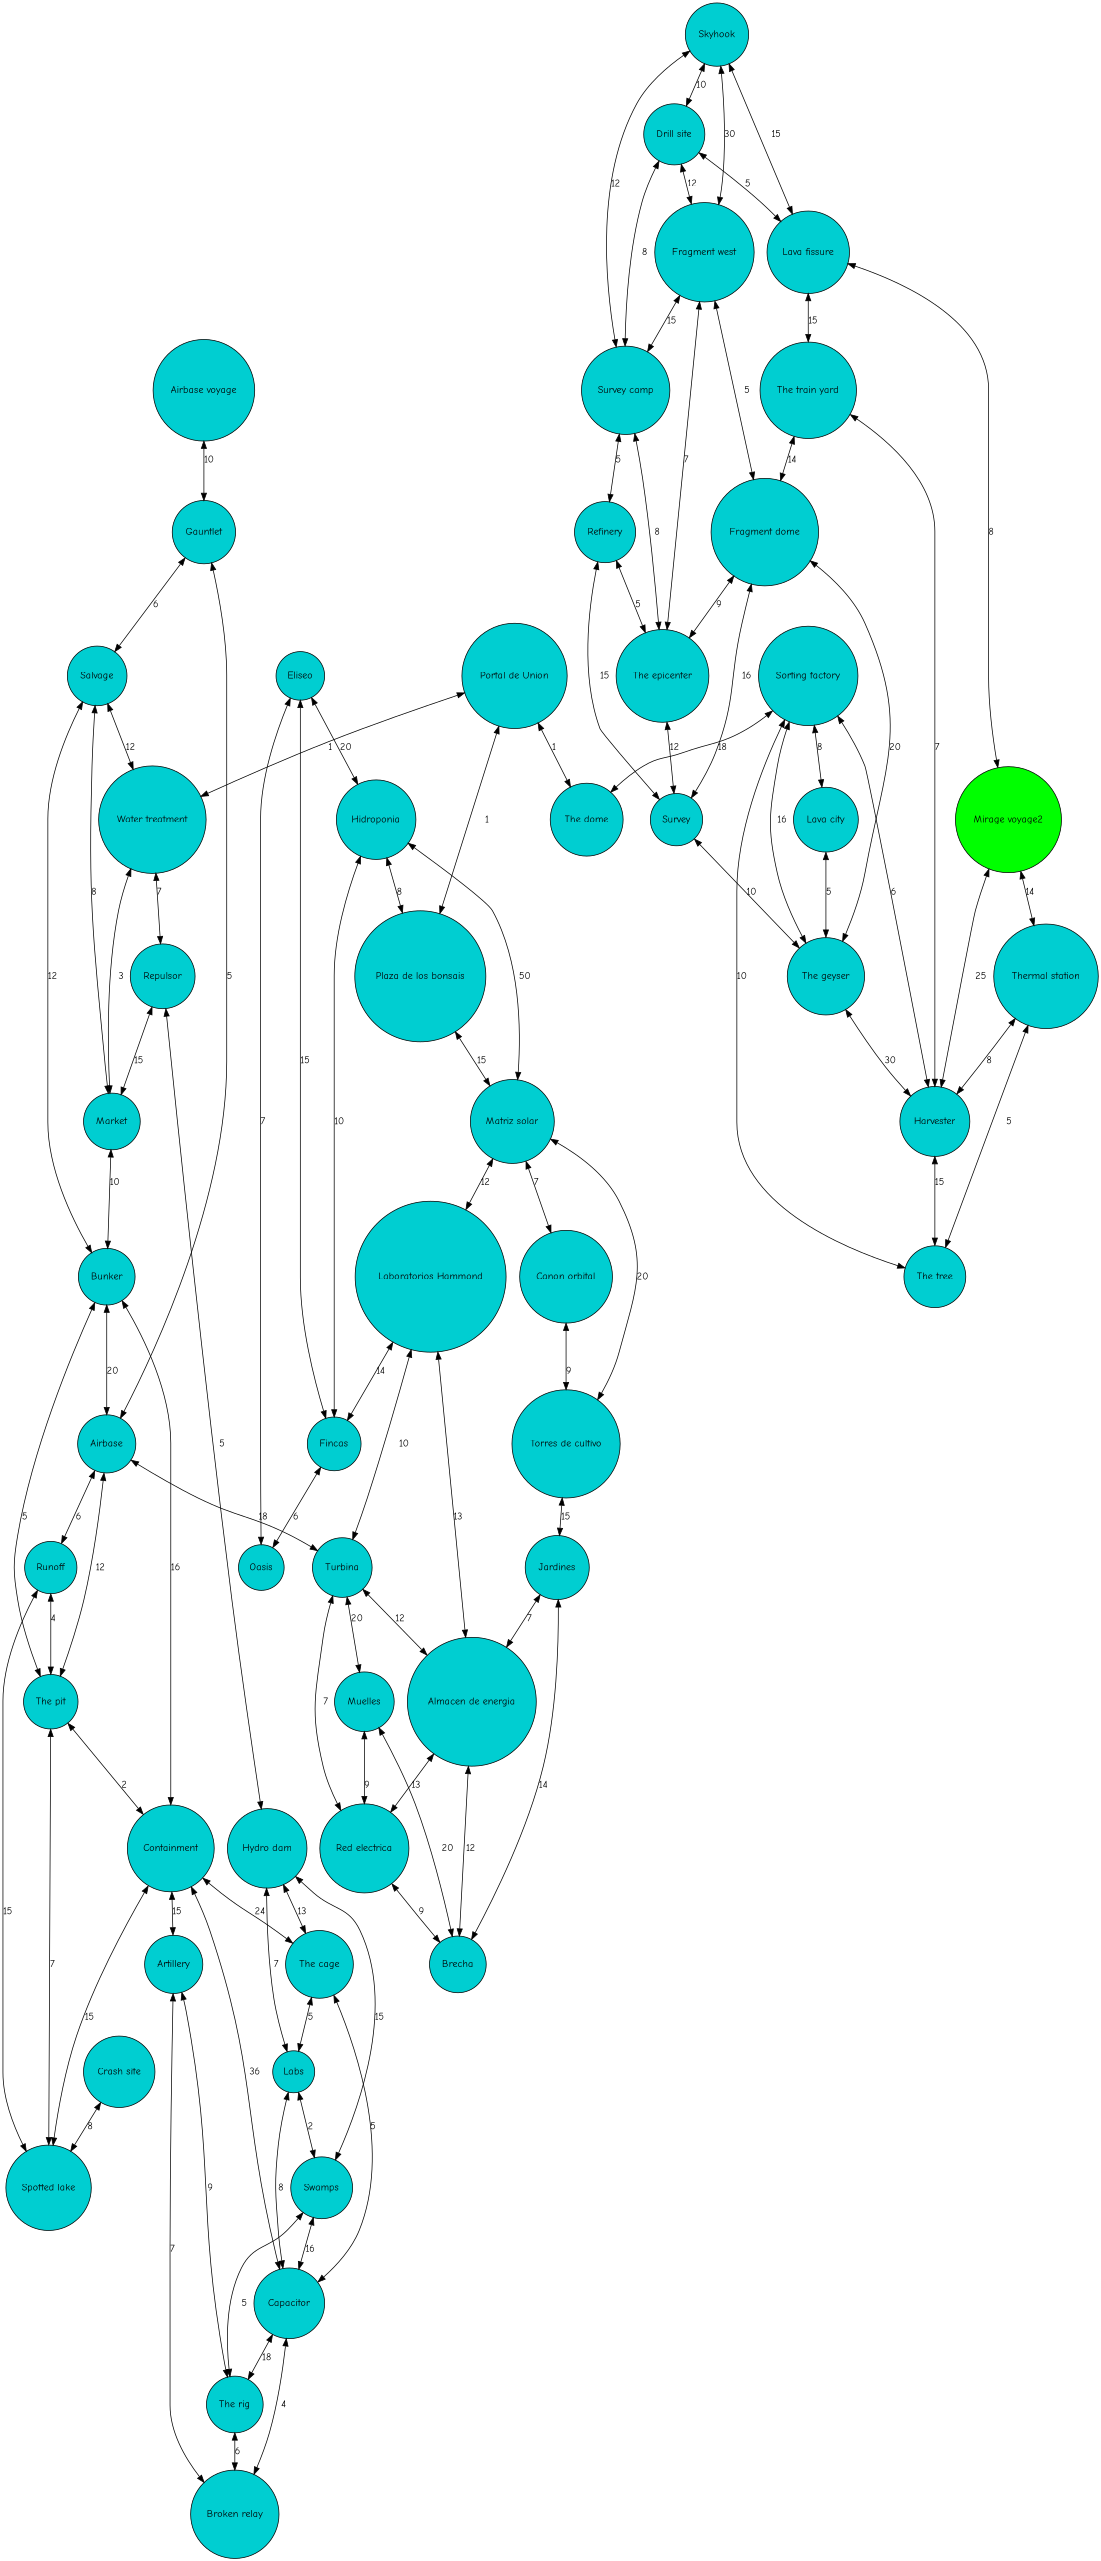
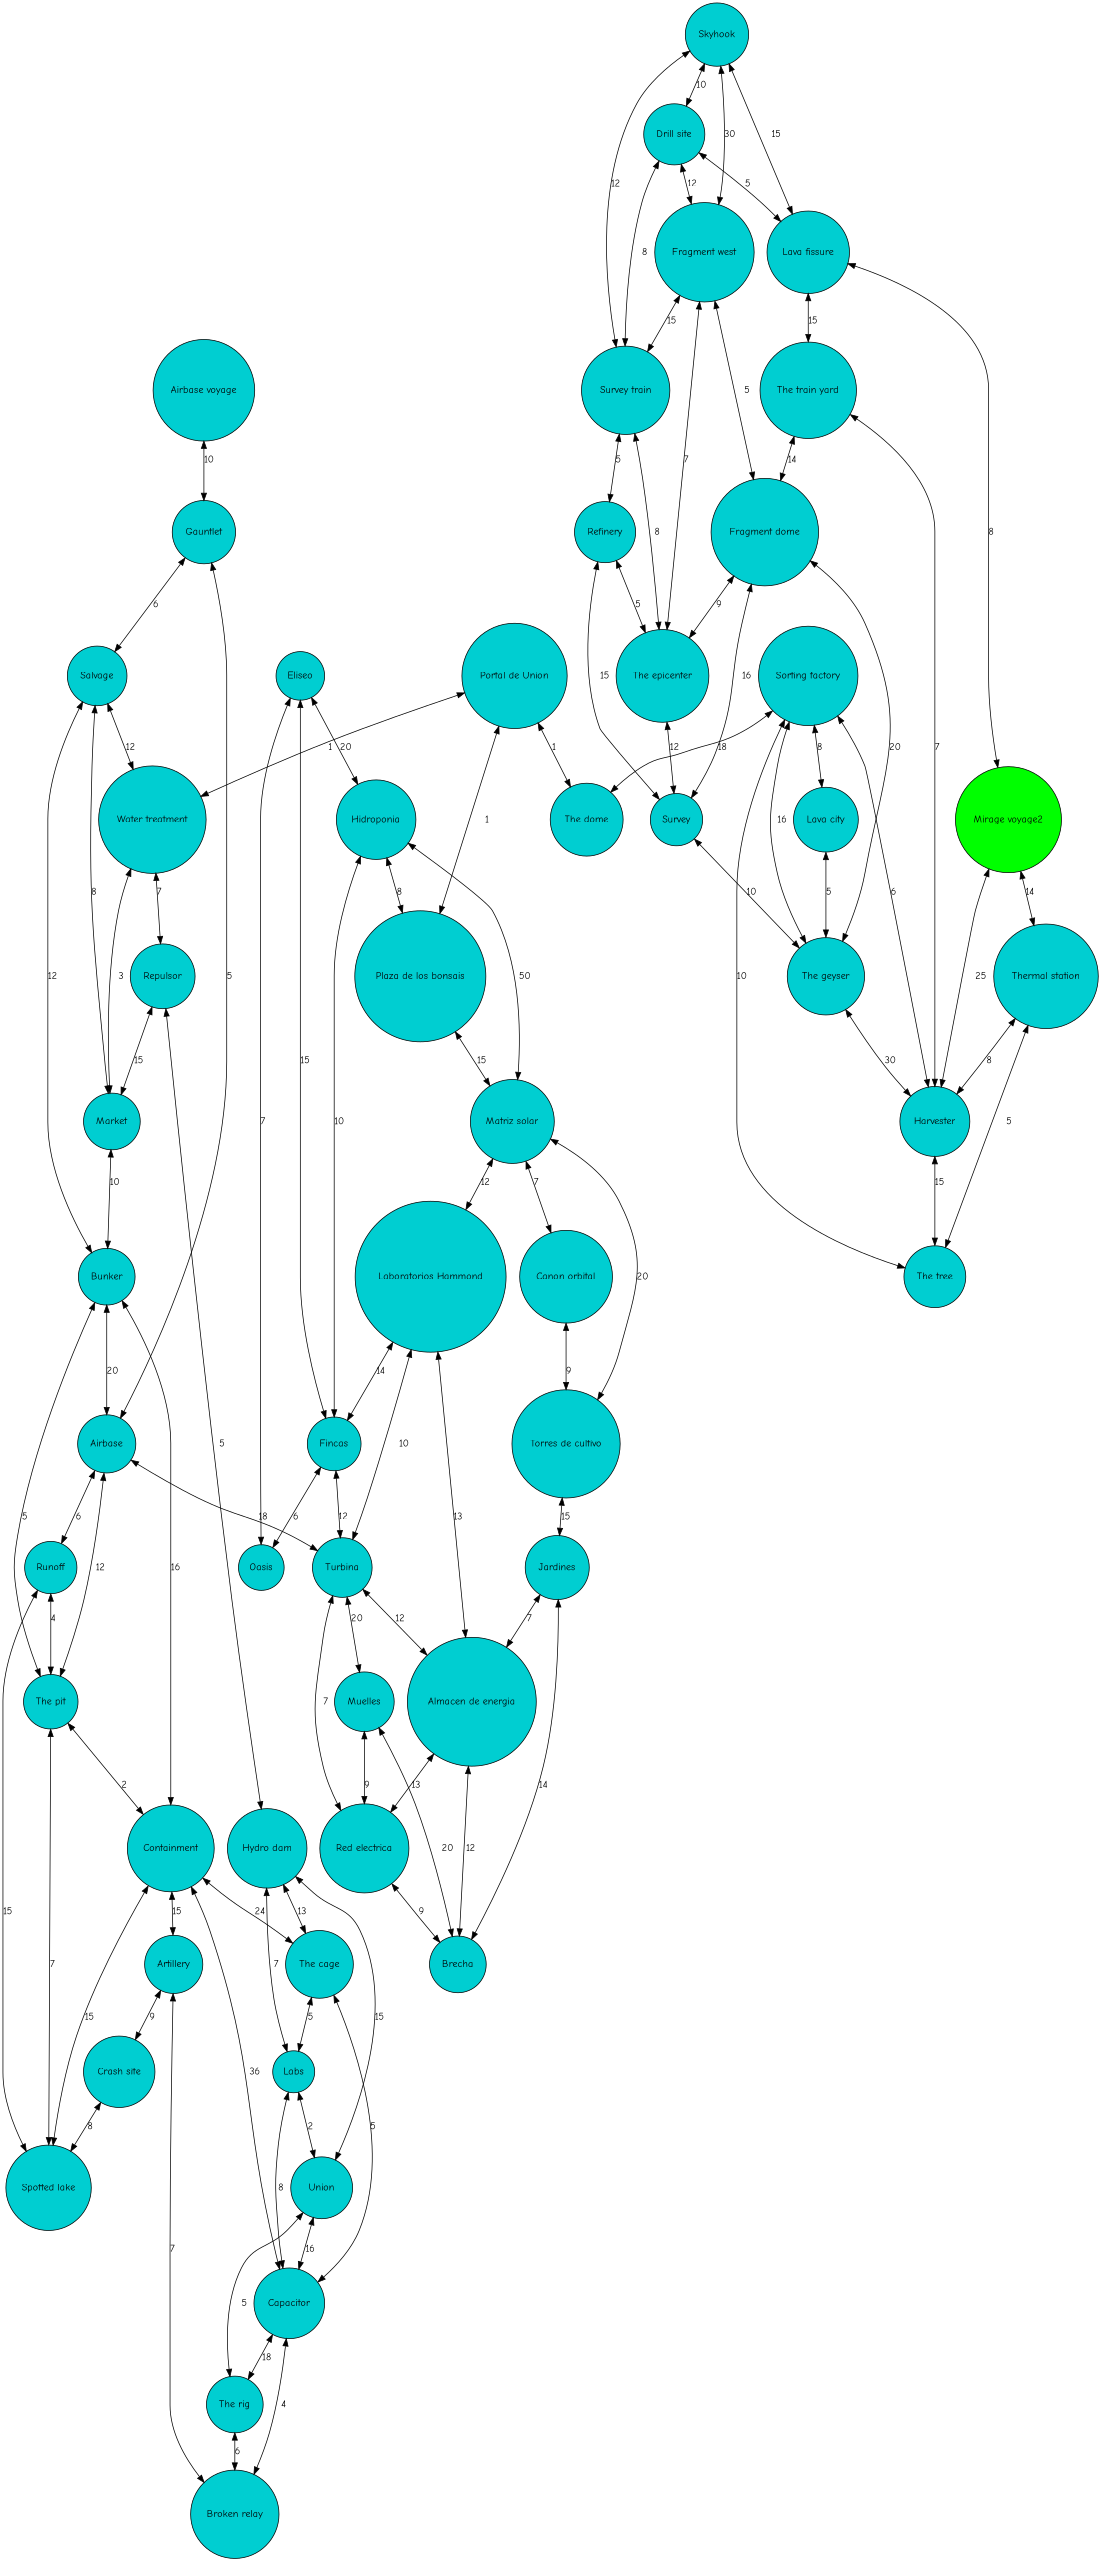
(626, 390) -> (626, 390)
none -> (338, 1504)
(206, 2185) -> (148, 2015)
(322, 2188) -> (322, 2188)
